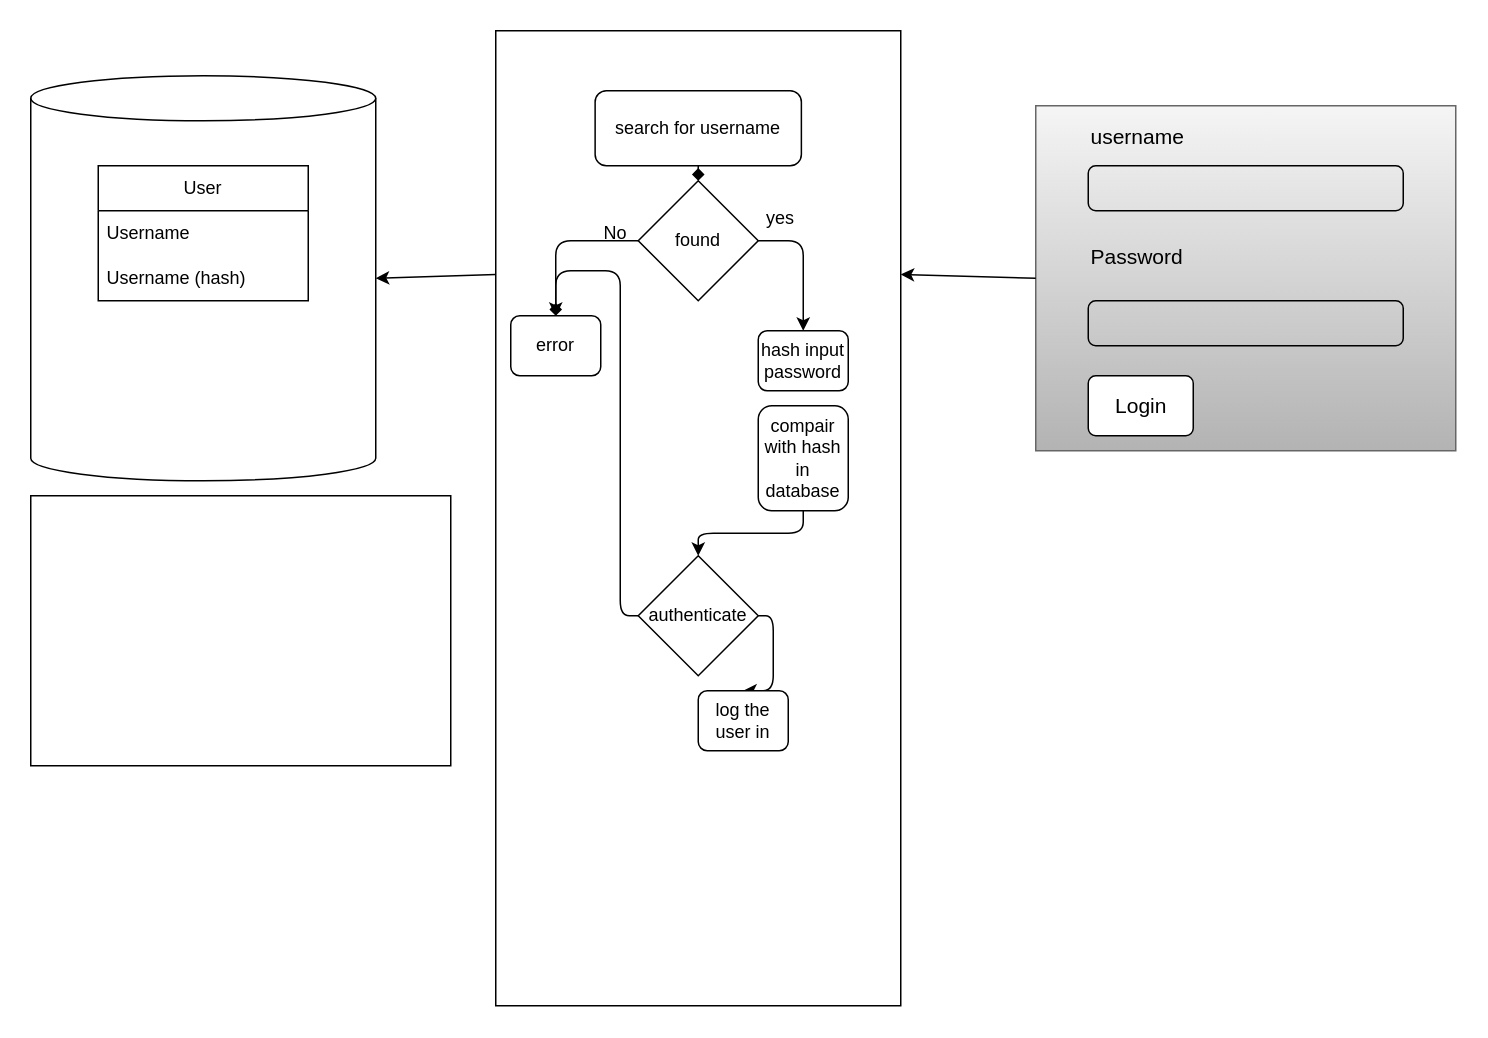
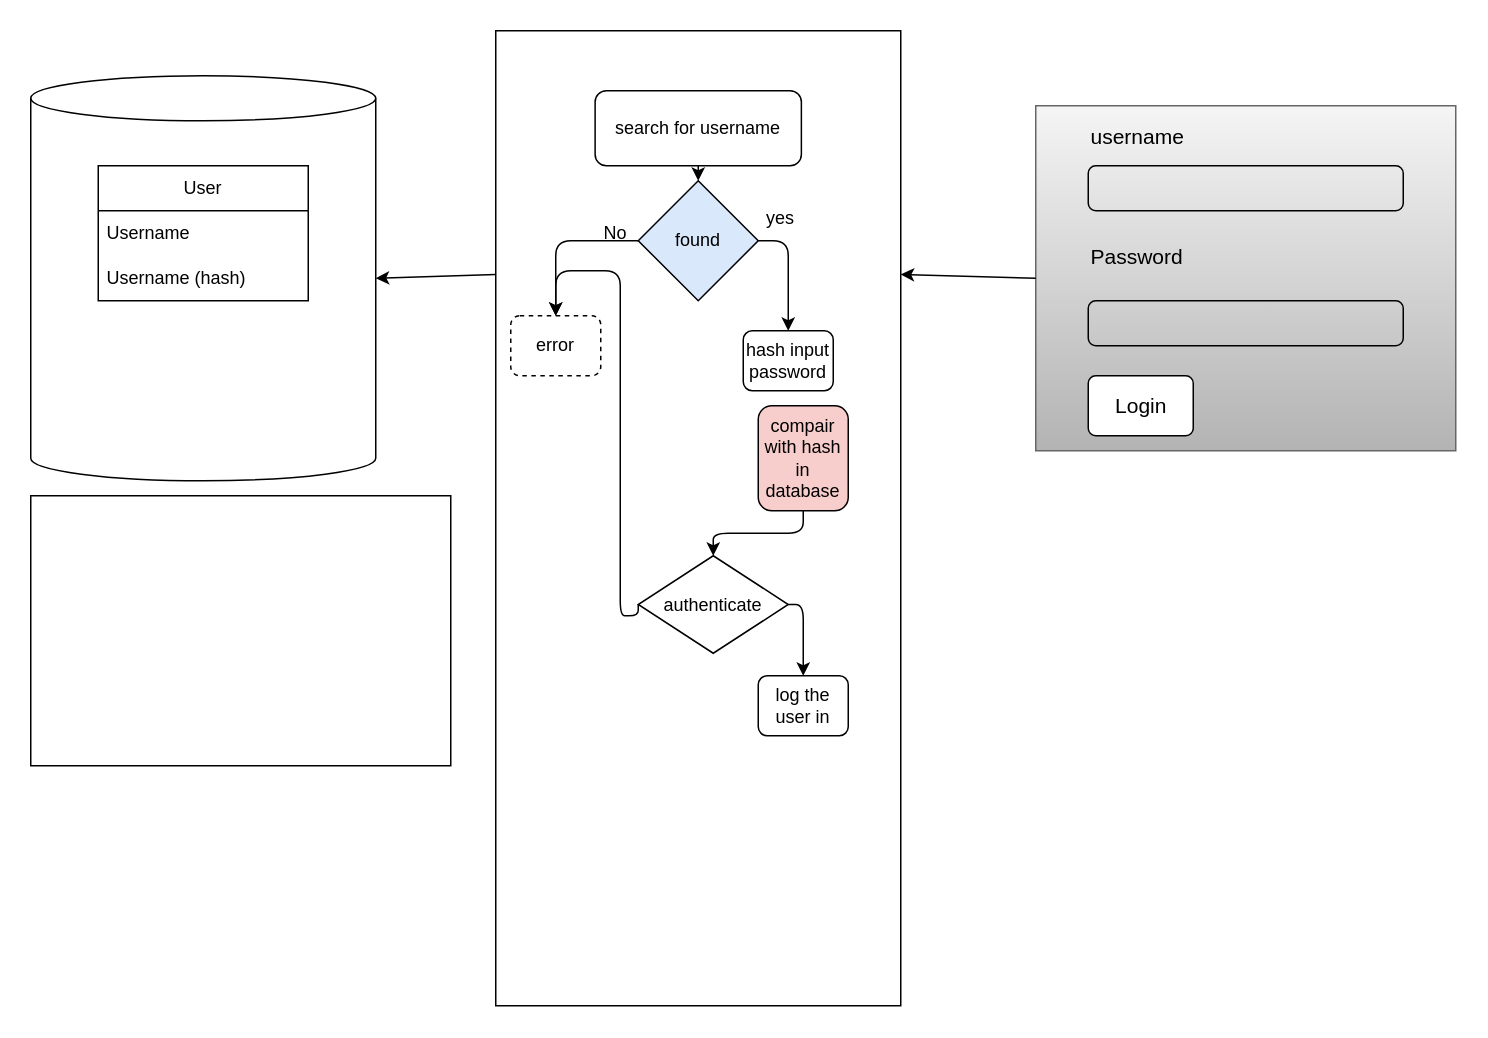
(698, 168) -> (698, 169)
(638, 241) -> (638, 241)
(698, 241) -> (698, 241)
(556, 346) -> (556, 346)
(803, 361) -> (788, 361)
(803, 458) -> (803, 458)
(698, 616) -> (713, 605)
(743, 721) -> (803, 706)
